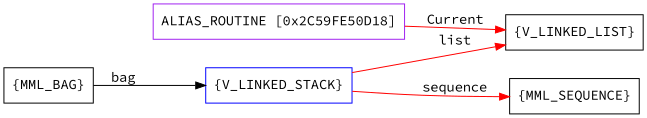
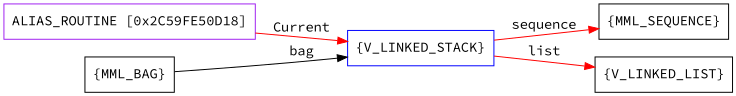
(450, 28) -> (296, 37)
